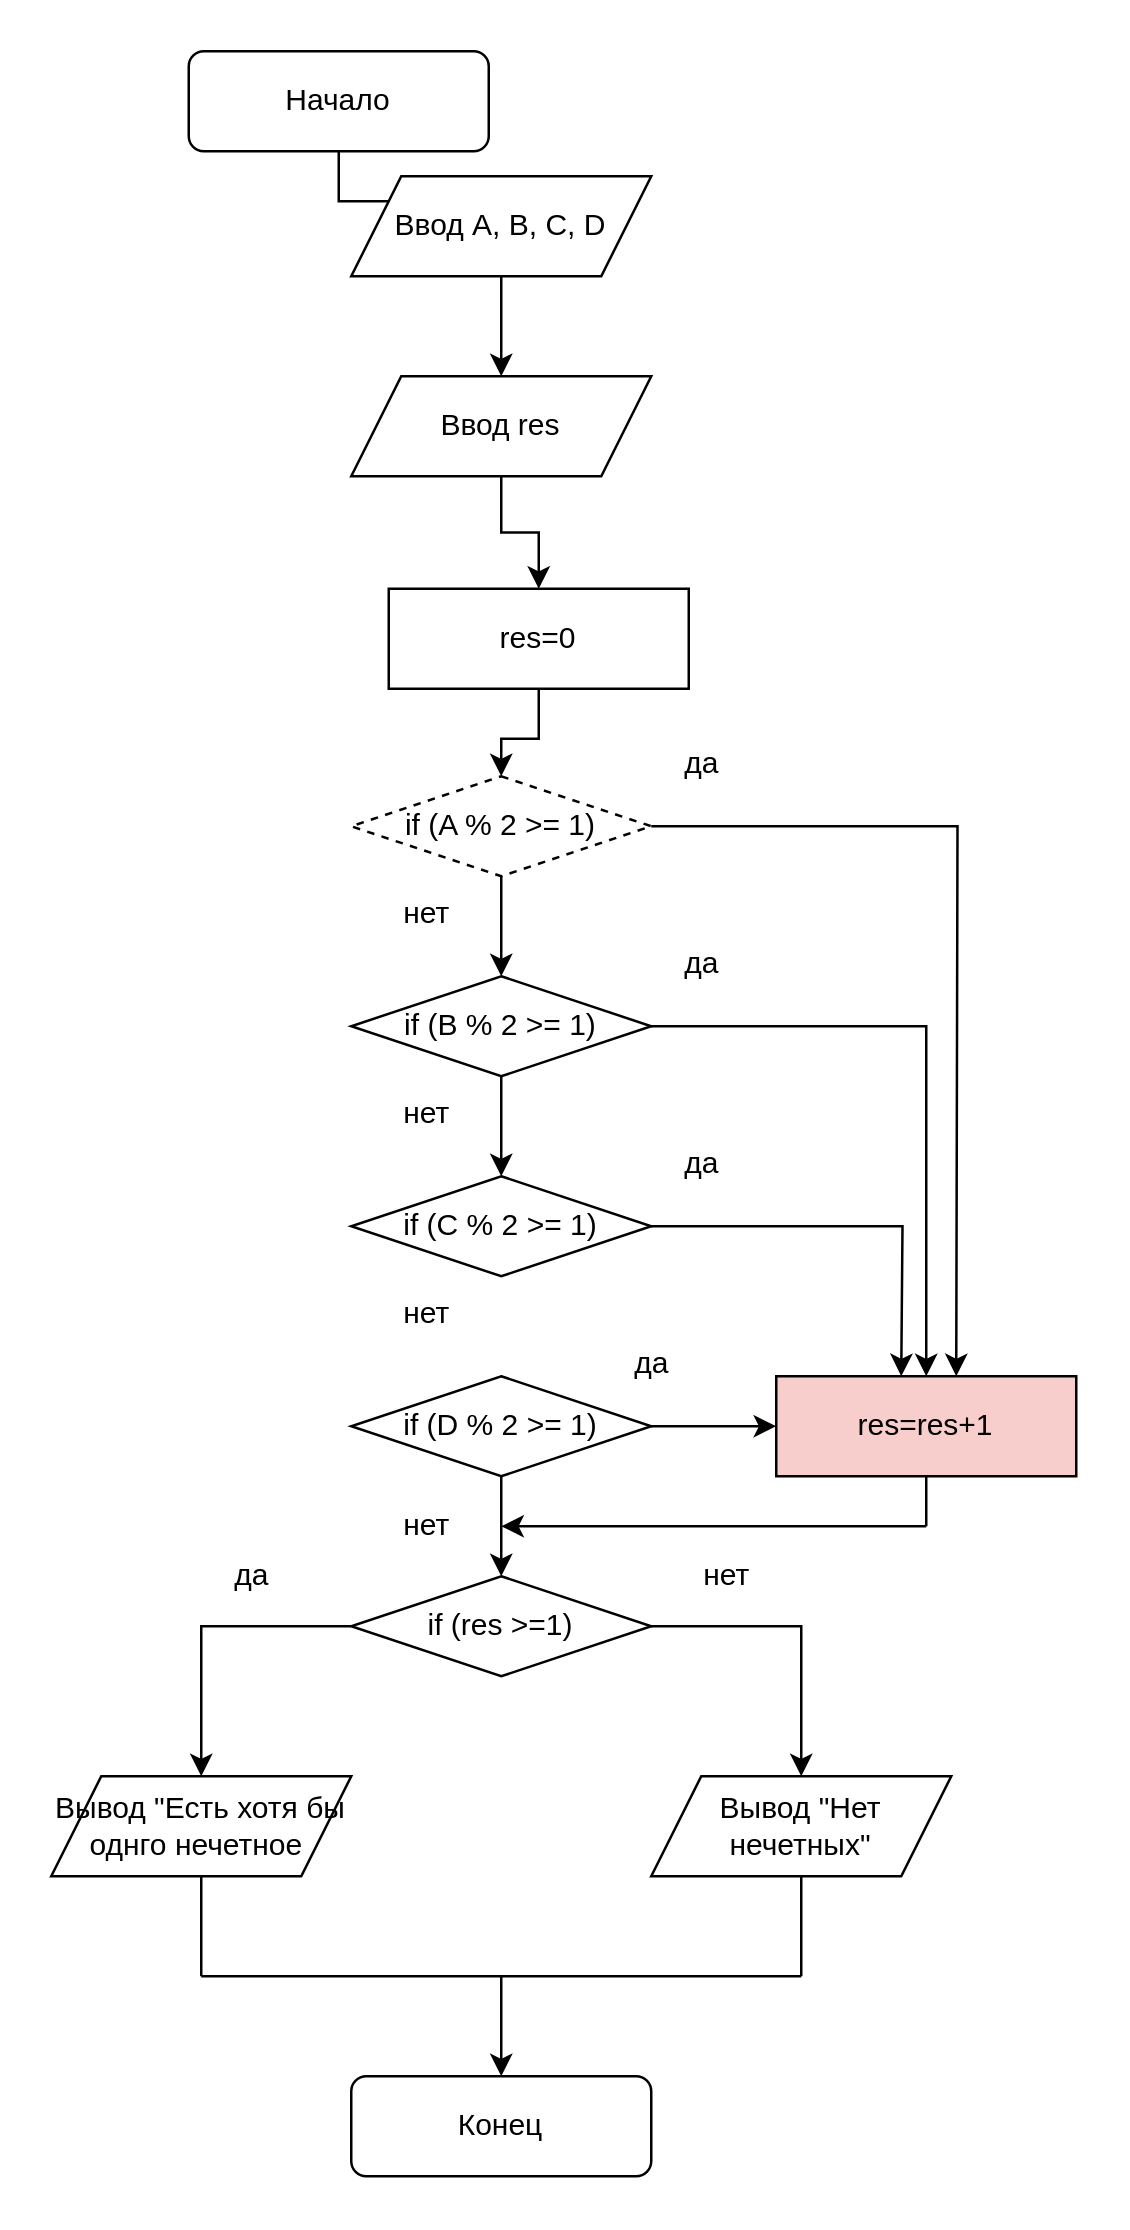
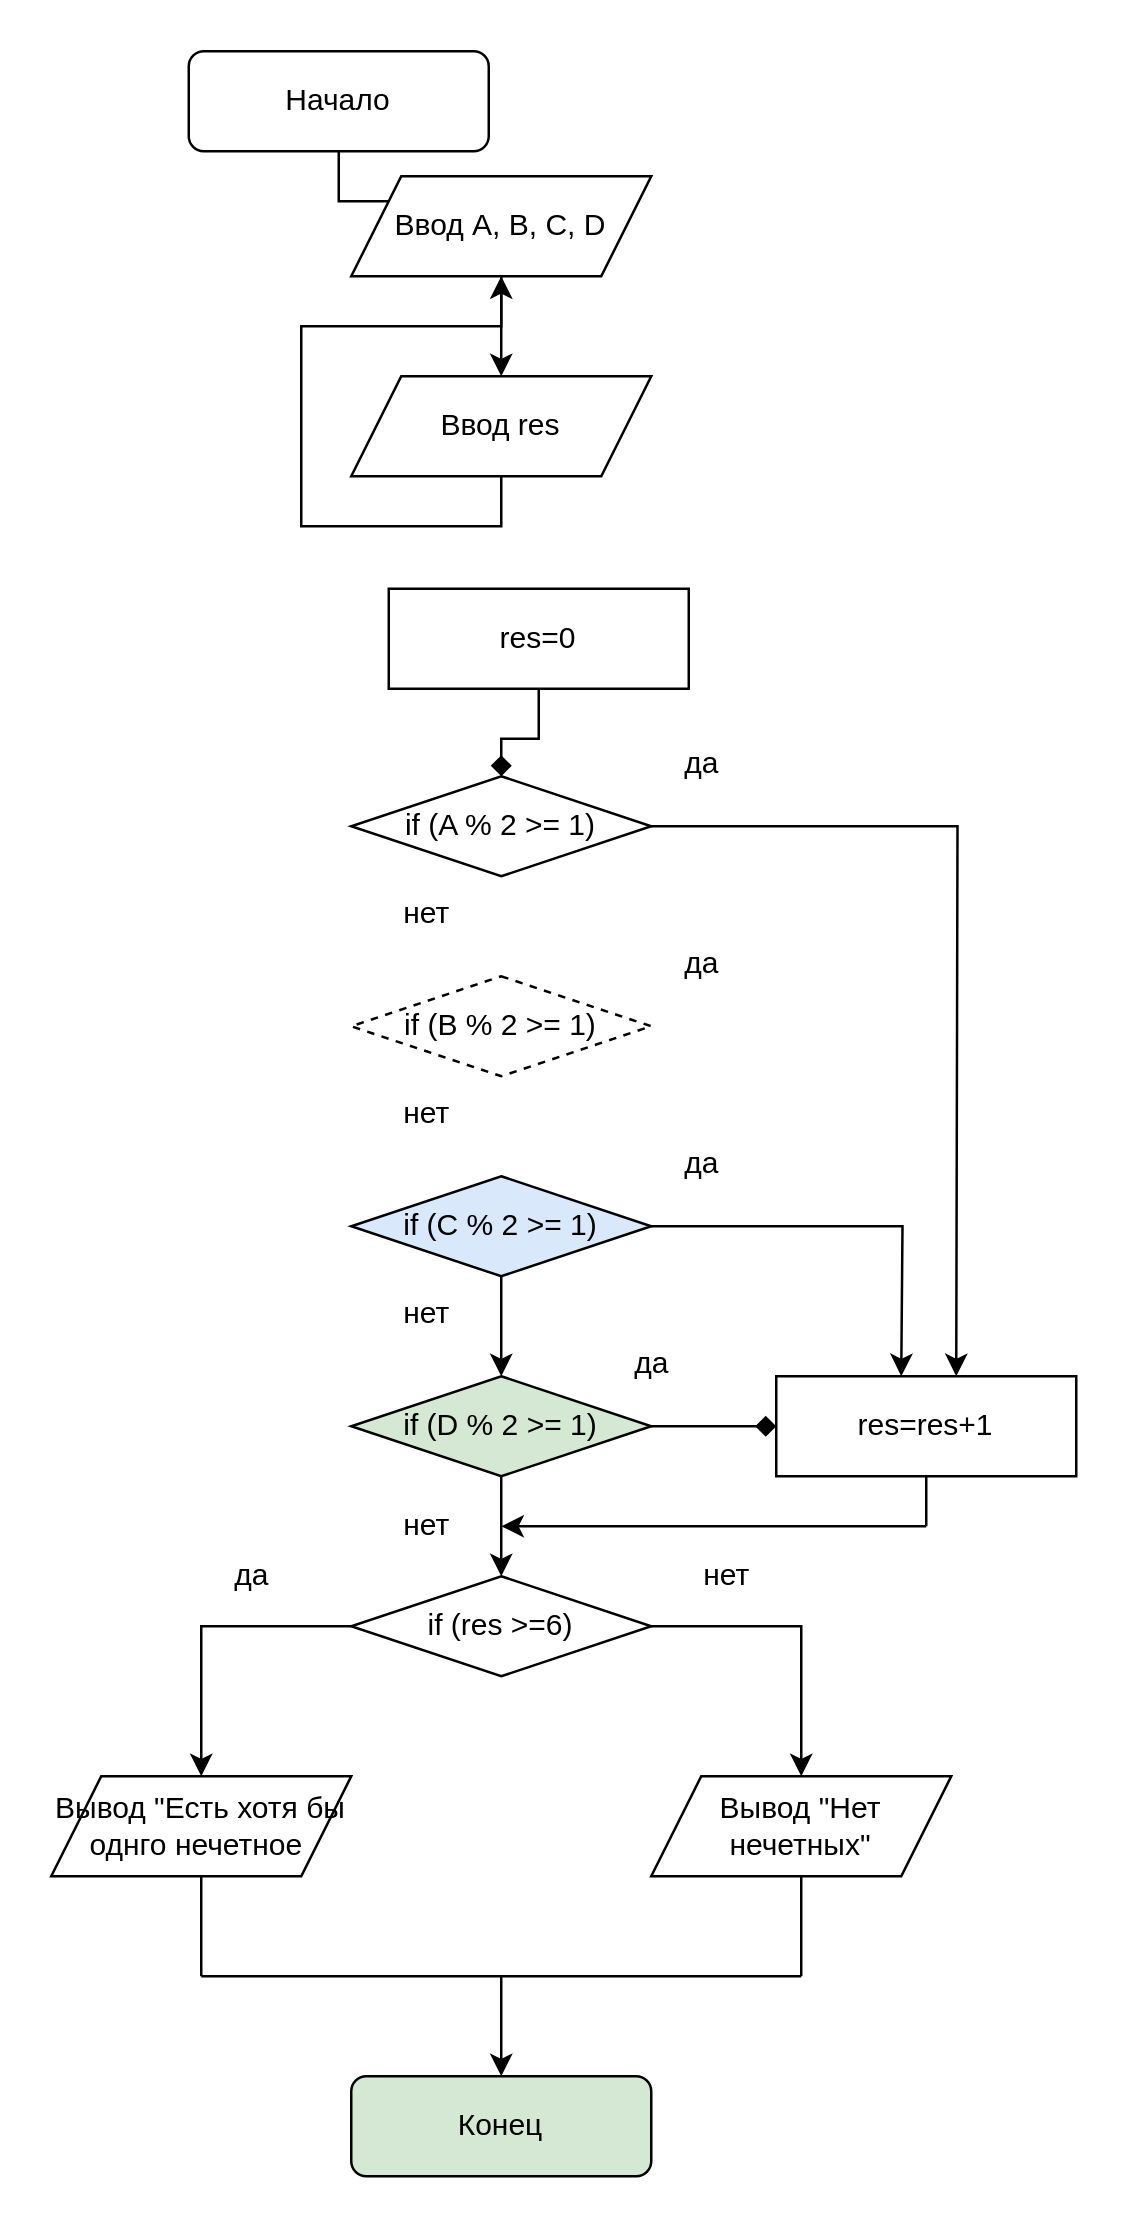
(536, 533) -> (301, 430)
(501, 757) -> (501, 756)
(501, 826) -> (501, 826)
(501, 918) -> none
(501, 1026) -> (501, 1026)
(926, 1055) -> none
(501, 1118) -> none
(501, 1226) -> (501, 1226)
none -> (501, 1318)
(501, 1426) -> (501, 1426)
(757, 1426) -> (756, 1426)
(926, 1426) -> (926, 1426)
(501, 1626) -> (501, 1626)
(501, 2126) -> (501, 2126)
